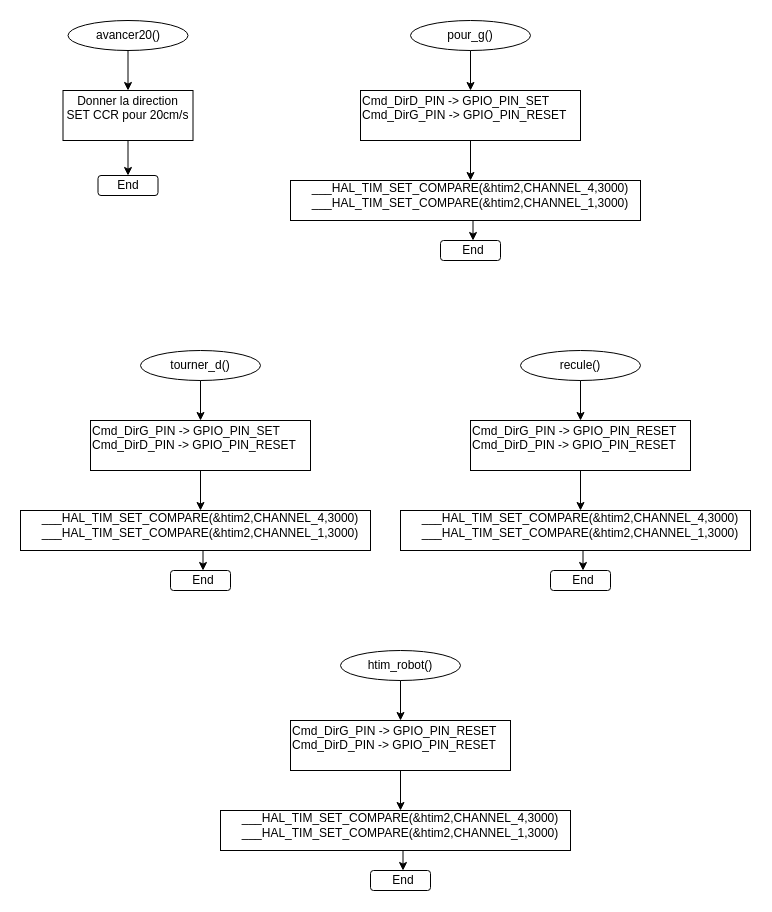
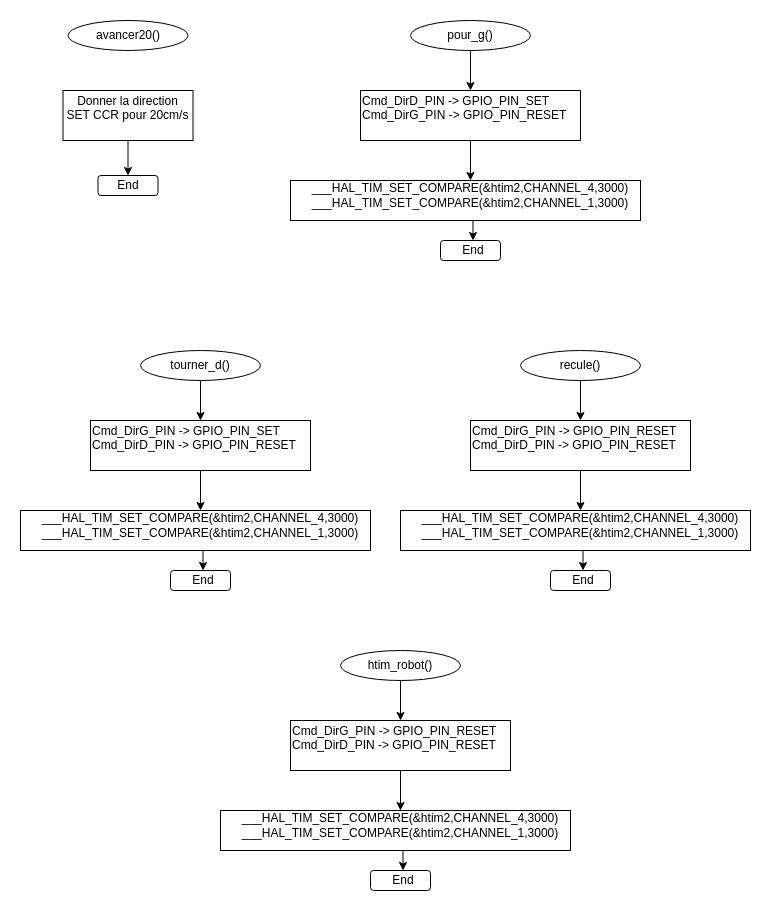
(128, 67) -> none
